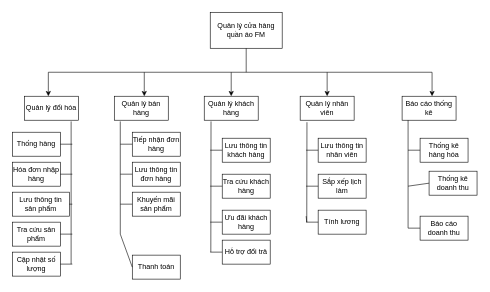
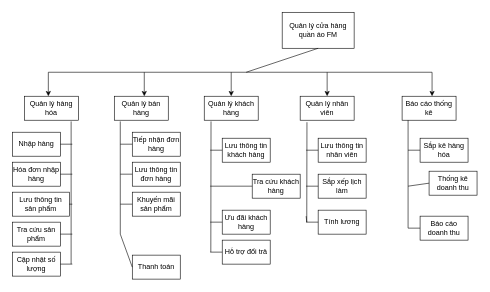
(246, 30) -> (318, 30)
(51, 108) -> (51, 108)
(36, 144) -> (36, 144)
(444, 150) -> (444, 150)
(246, 186) -> (276, 186)
